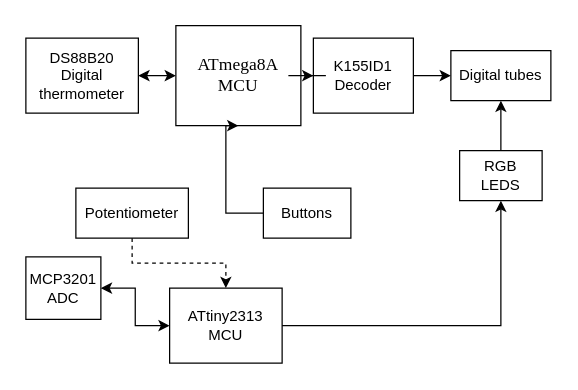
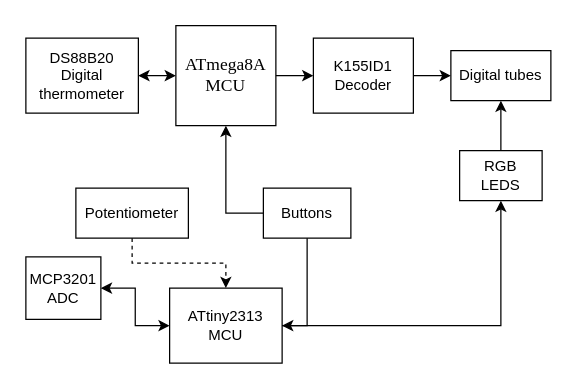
(238, 76) -> (226, 76)
none -> (307, 279)
